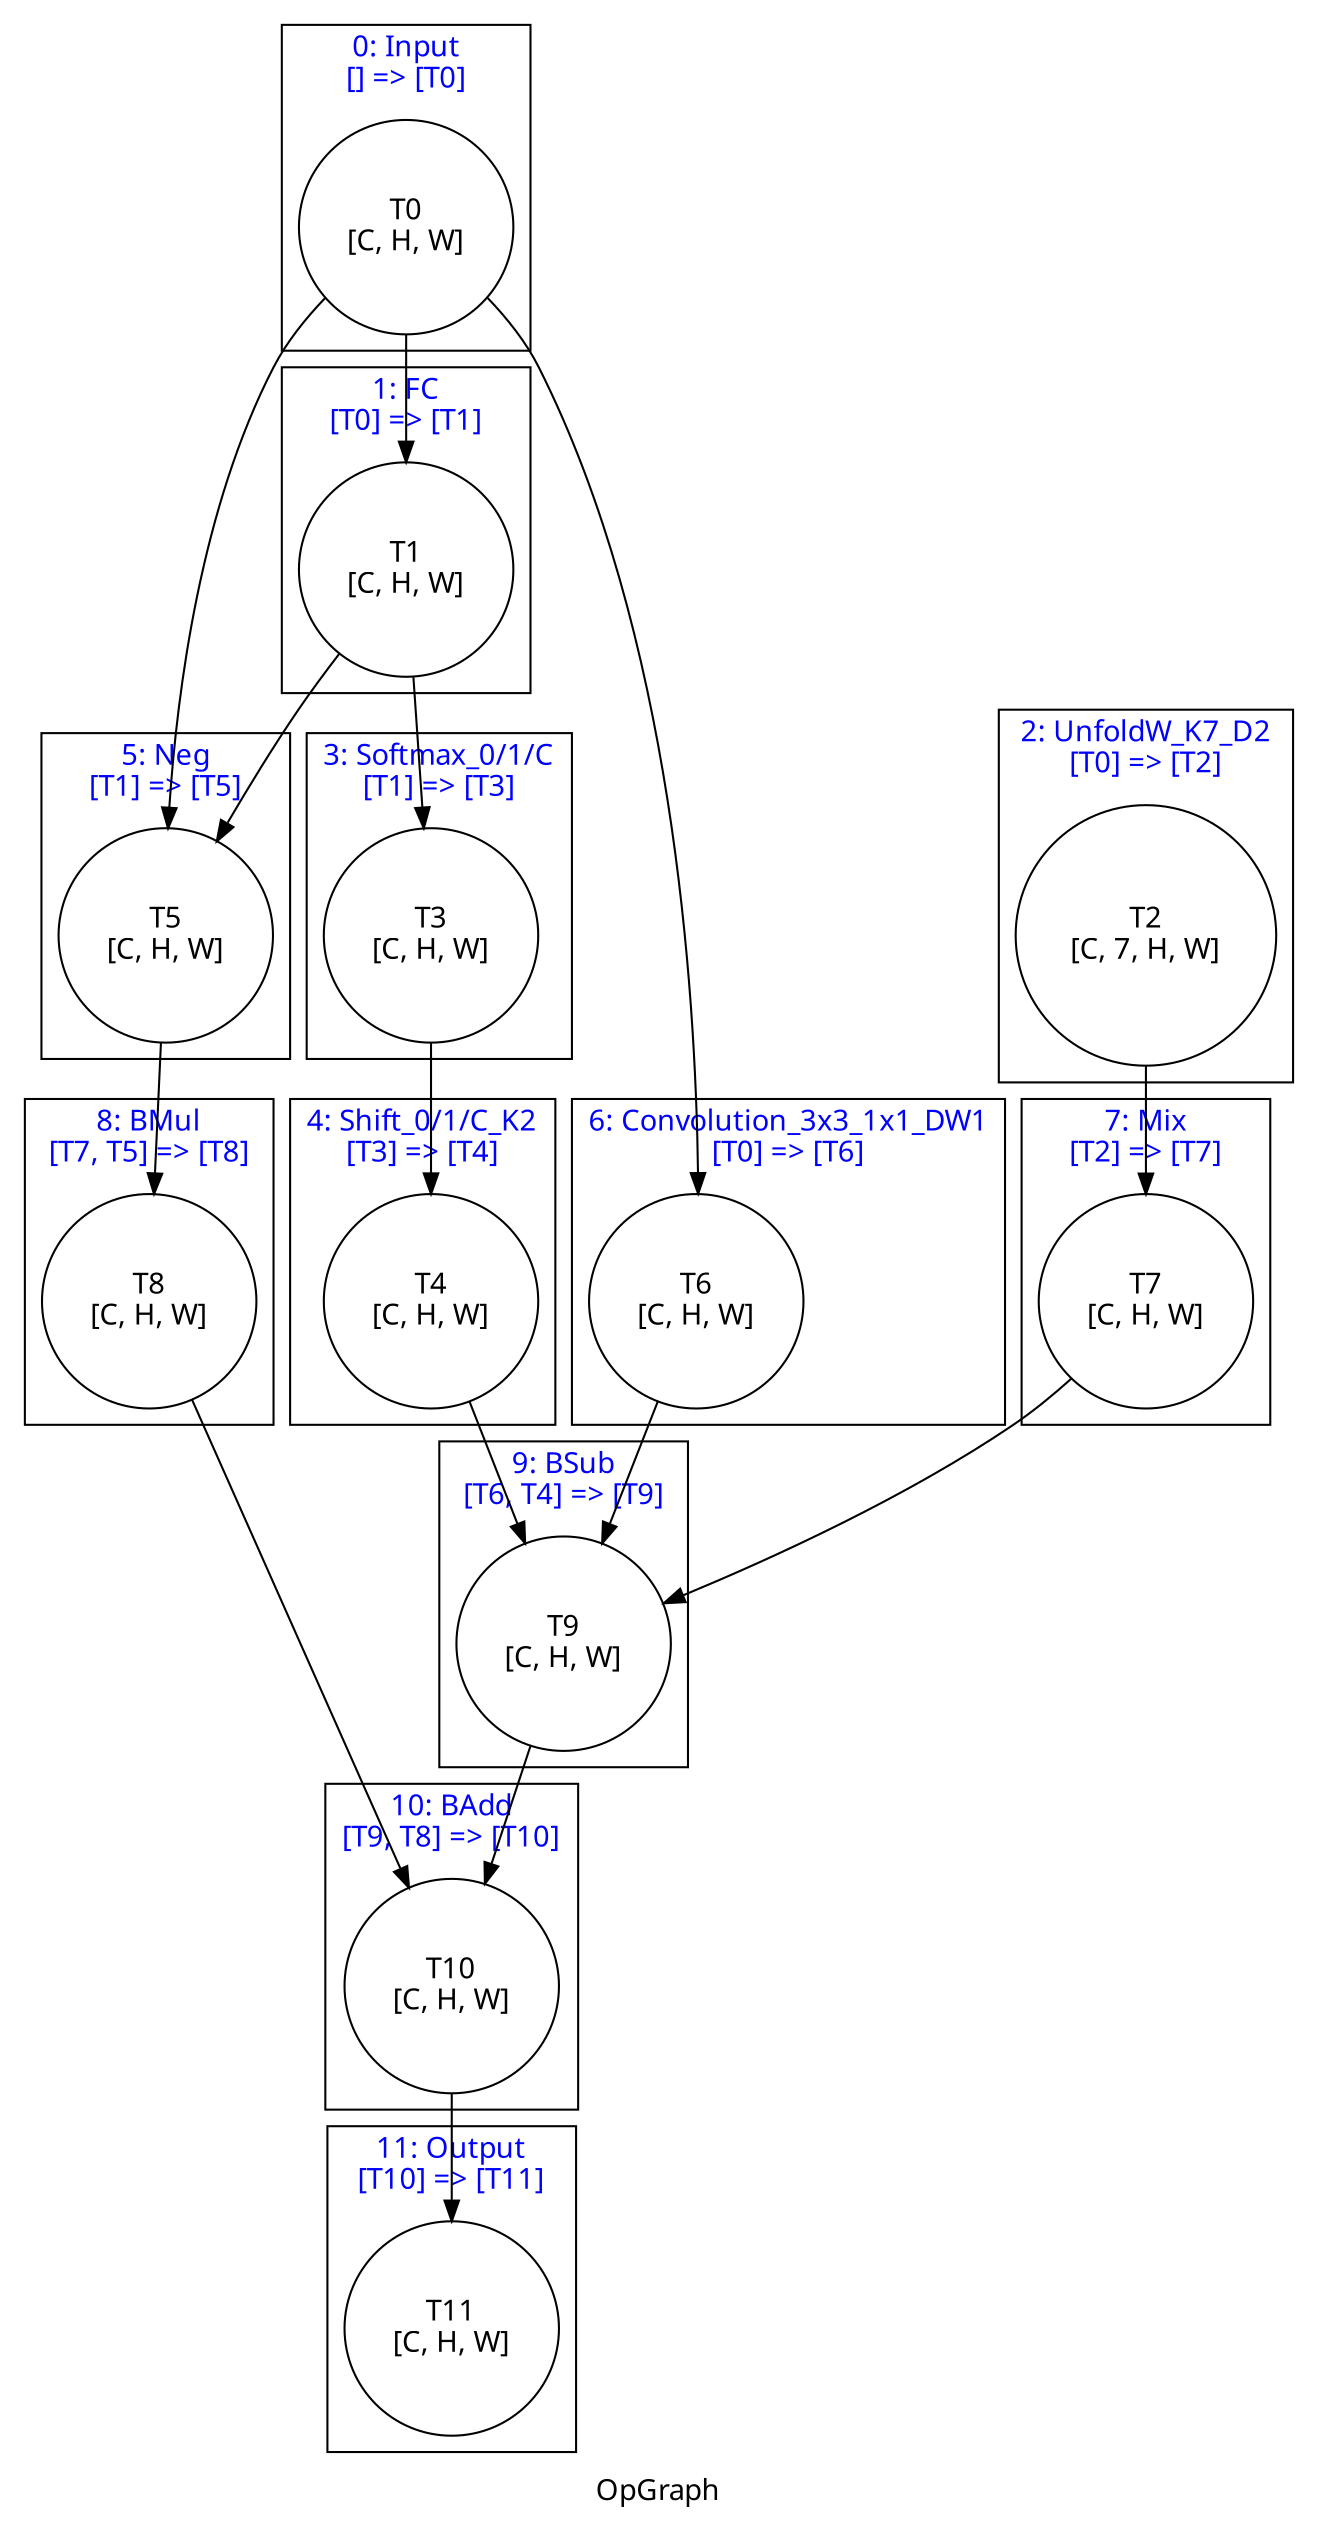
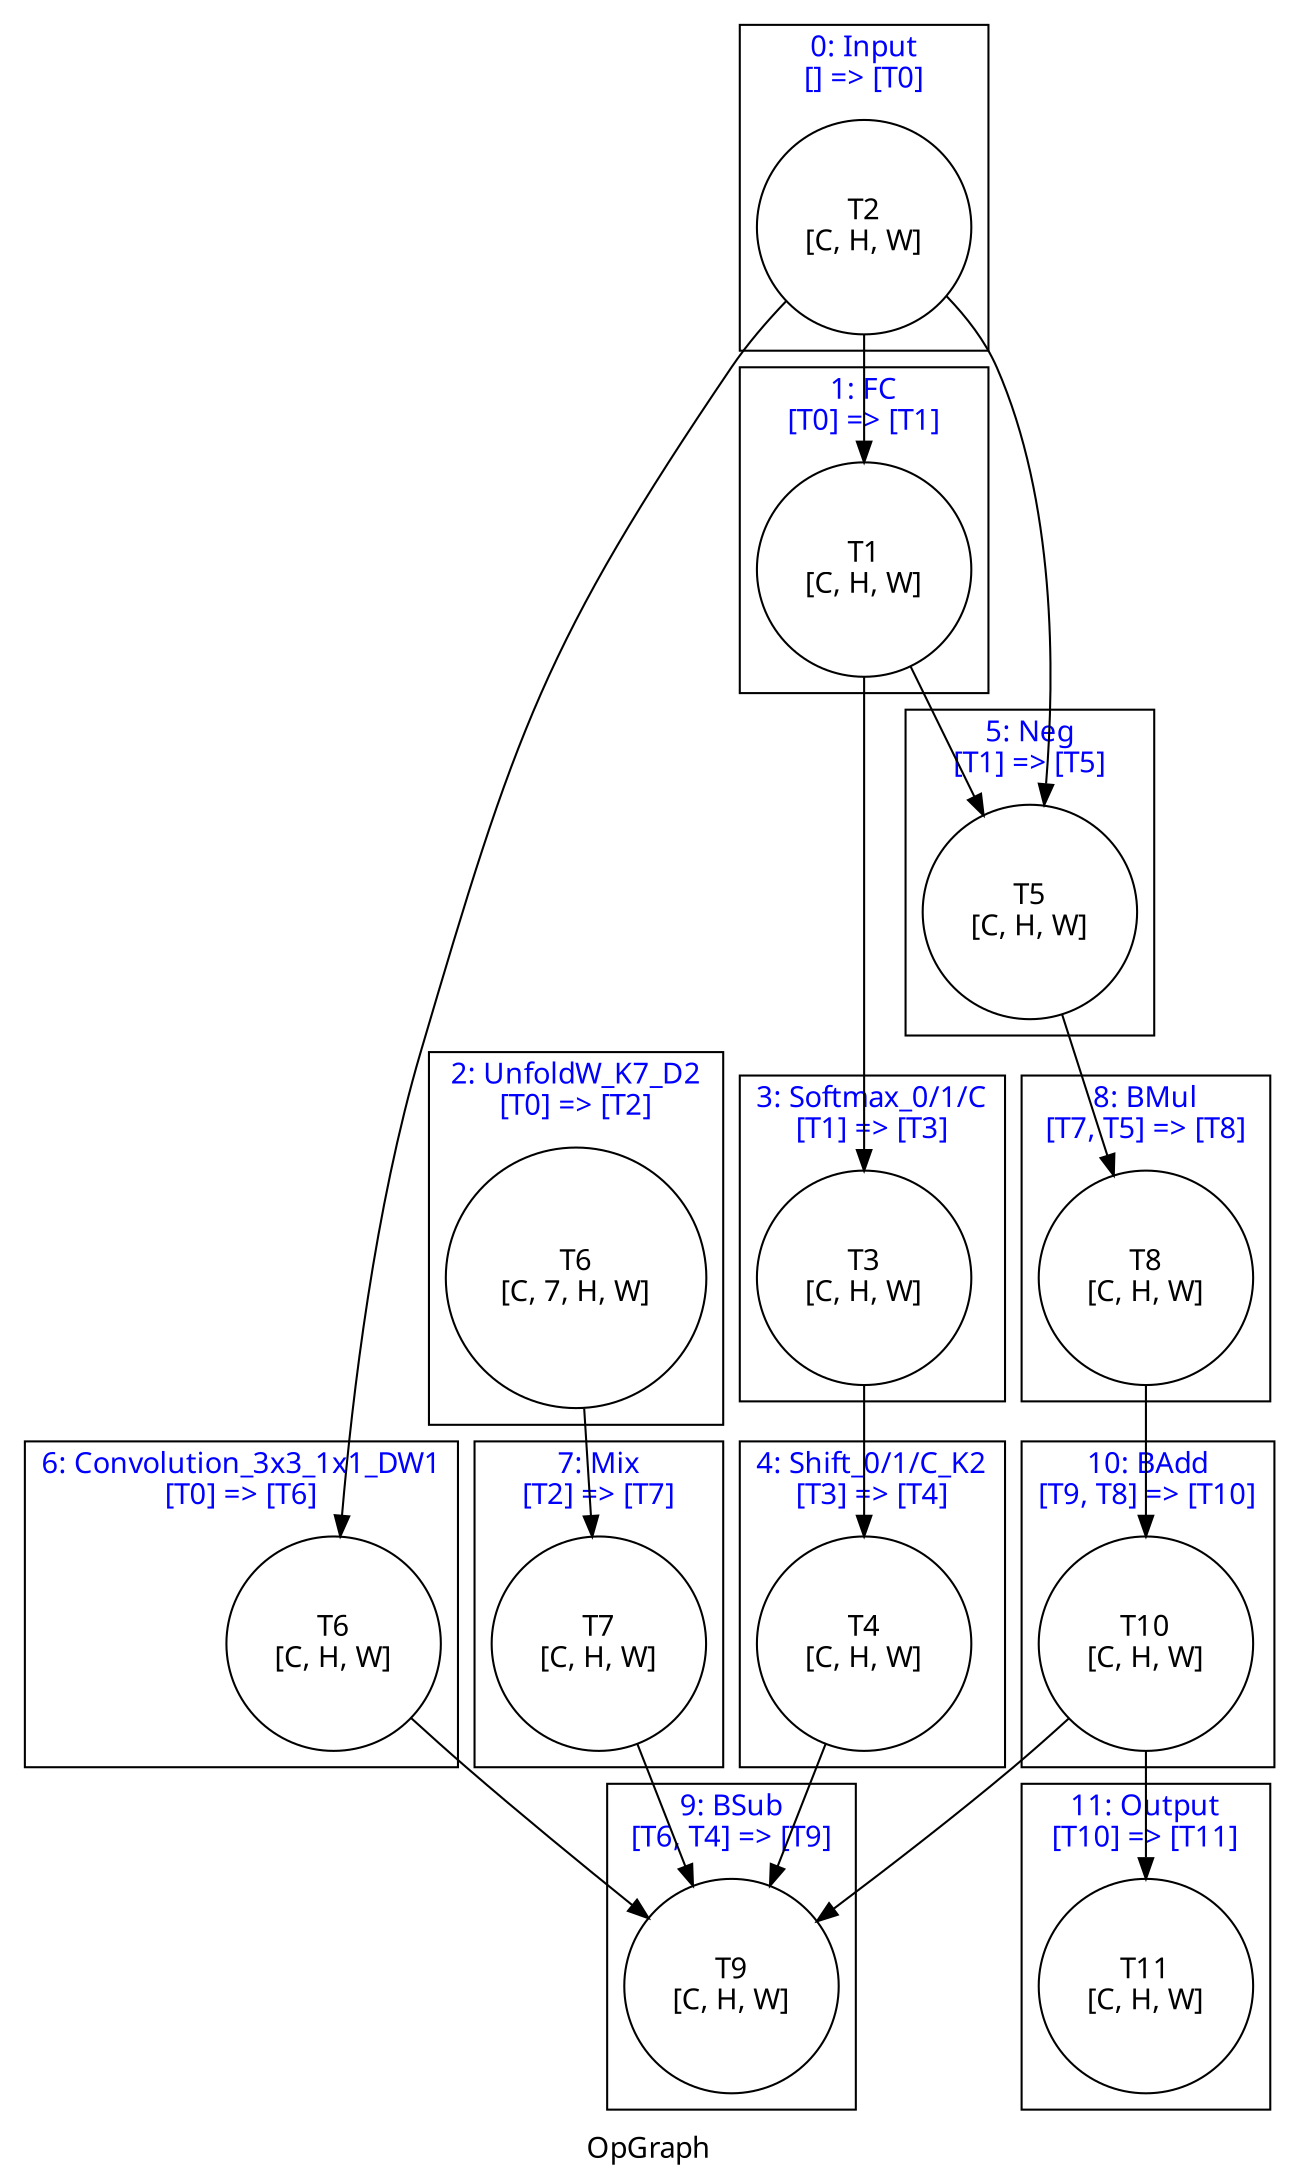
(406, 227) -> (864, 227)
(1146, 935) -> (576, 1278)
(511, 1805) -> (954, 1816)
